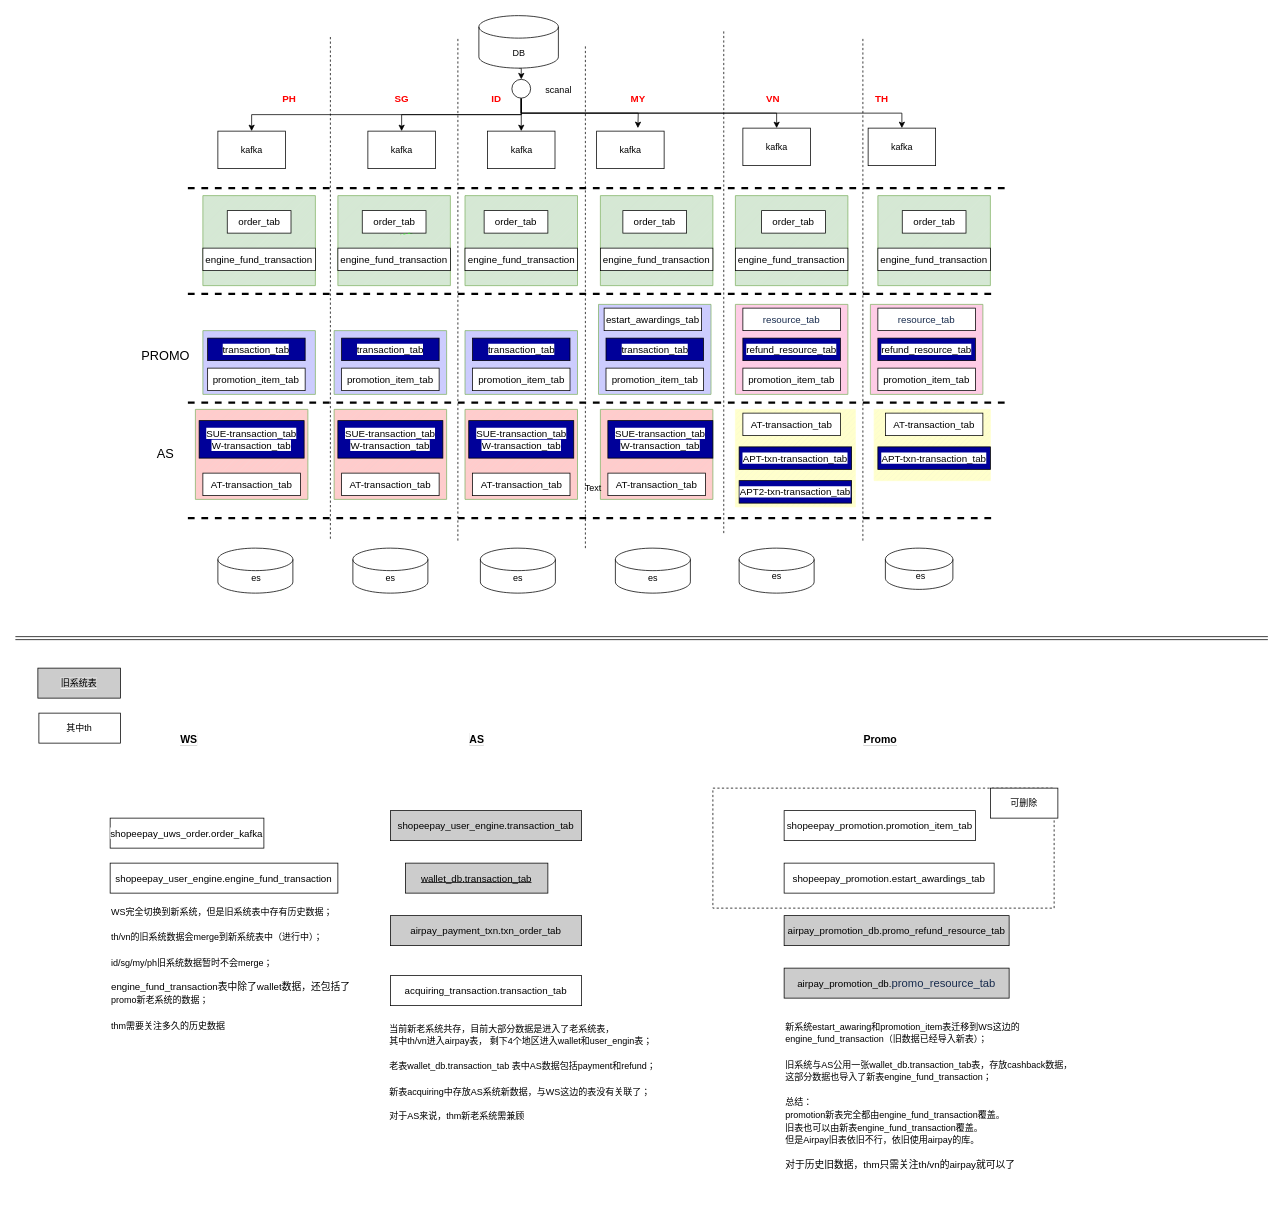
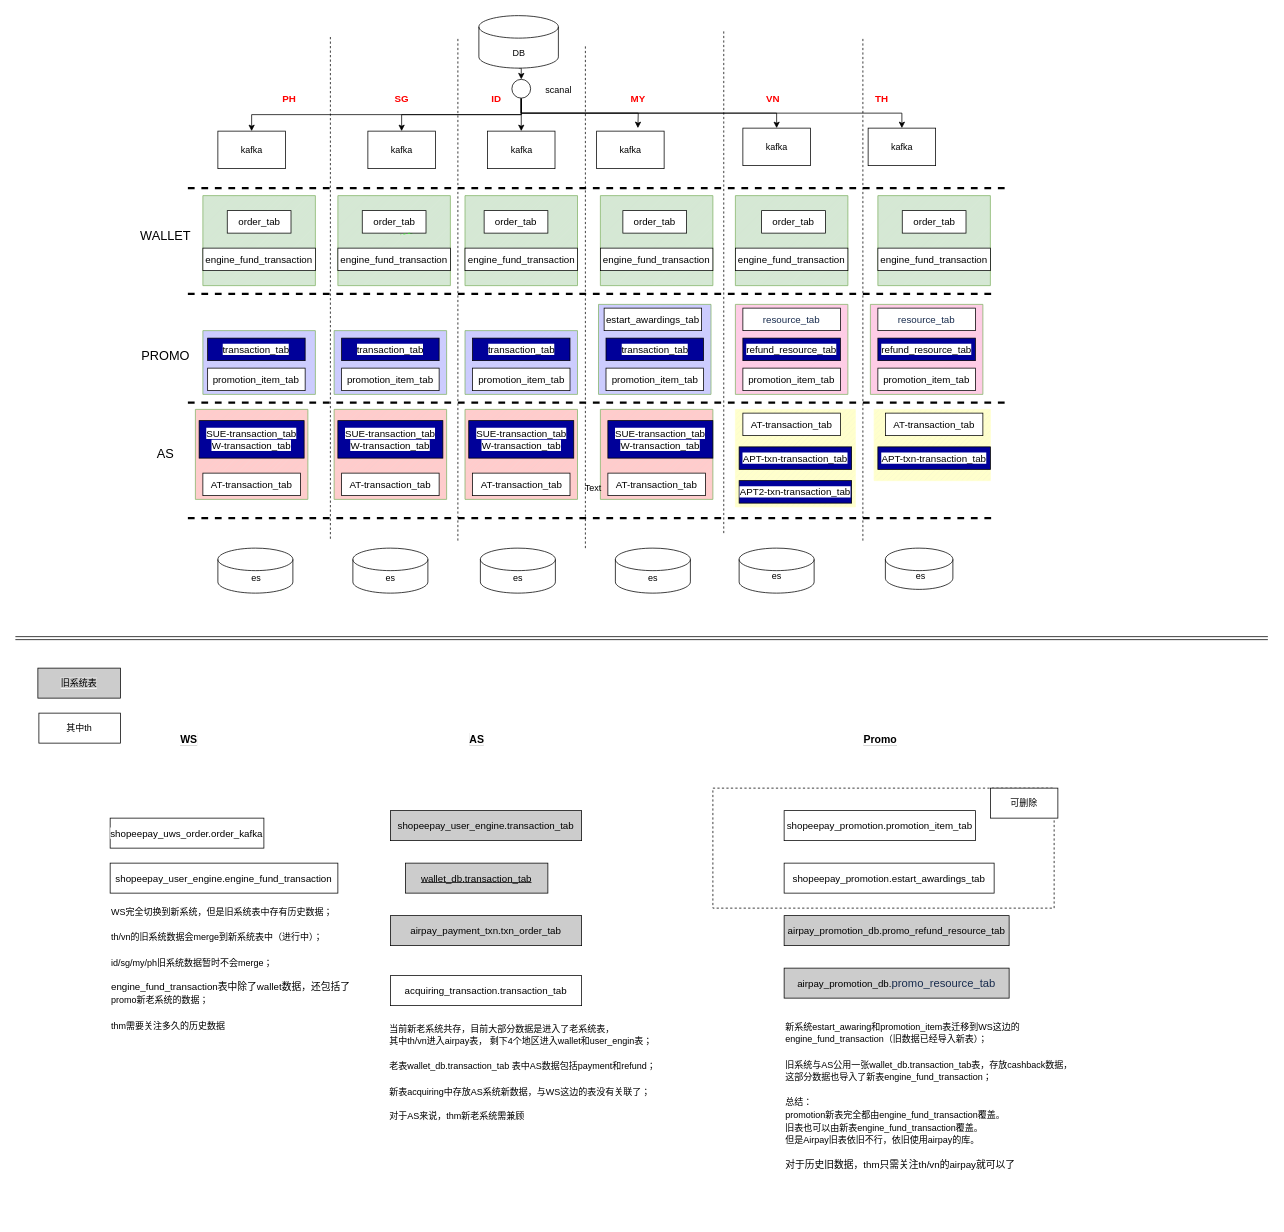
none -> (165, 237)
